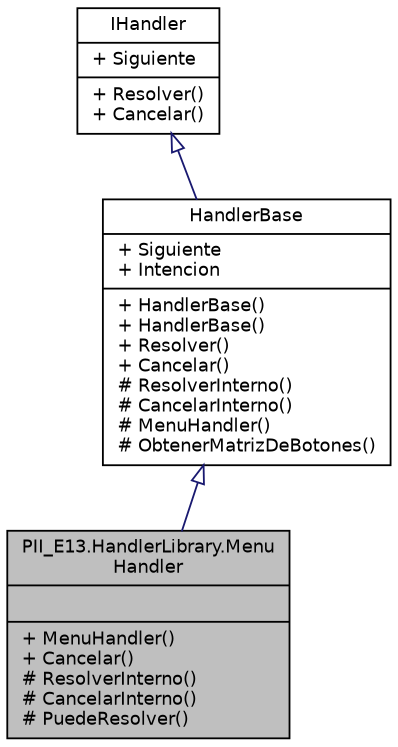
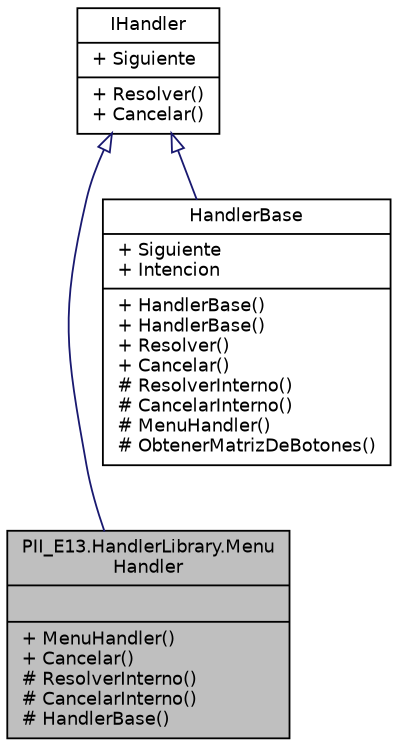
(190, 507) -> (69, 340)
(106, 719) -> (97, 719)
